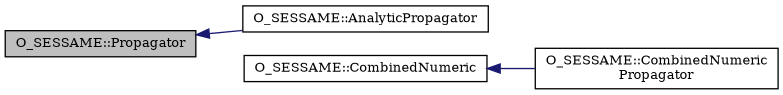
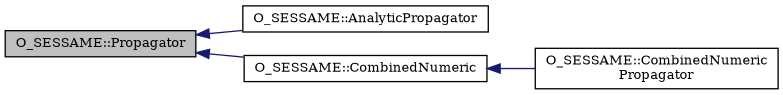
none -> (227, 56)
